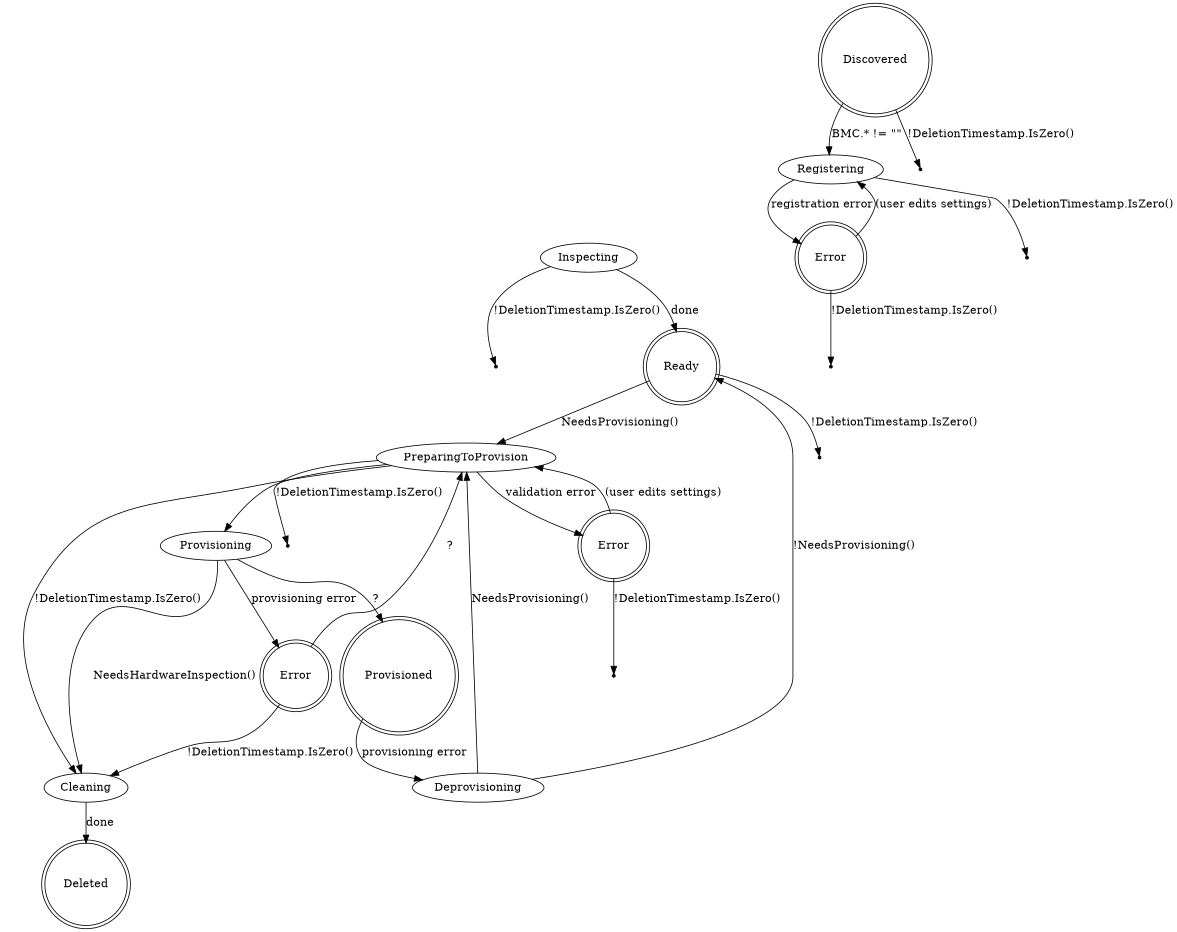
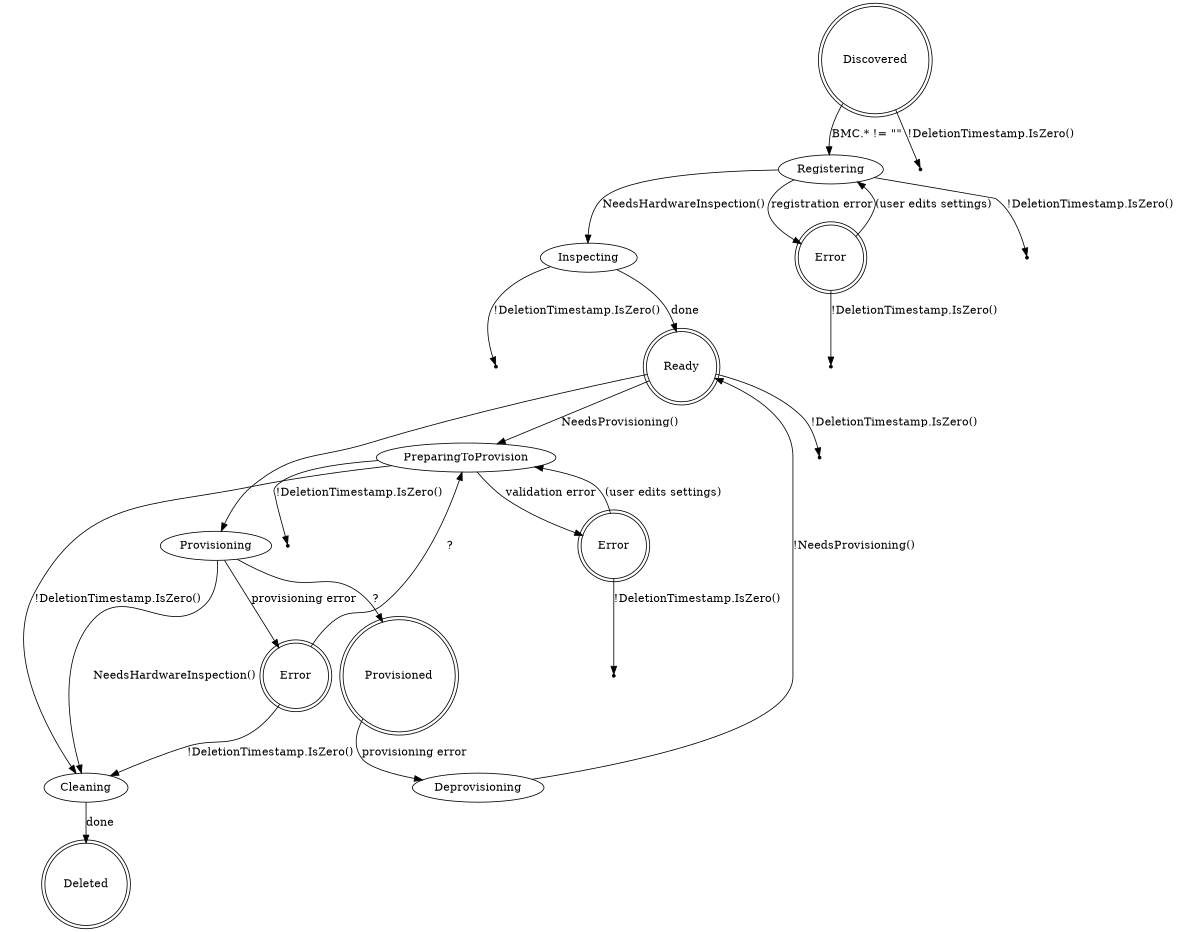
none -> (669, 177)
(268, 489) -> (424, 427)
(472, 627) -> none
